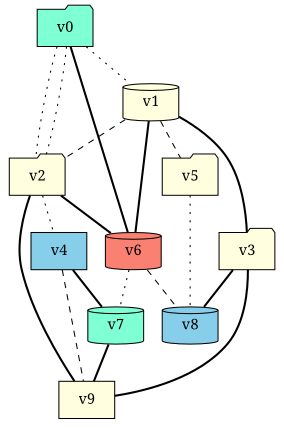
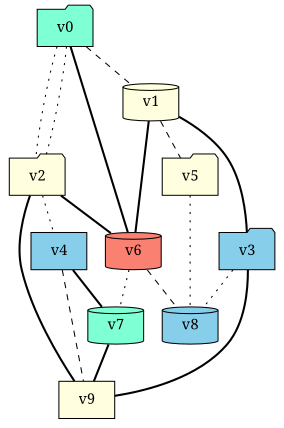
(108, 65) -> (108, 65)
(92, 141) -> none
(247, 251) -> (247, 251)
(218, 288) -> (218, 288)
